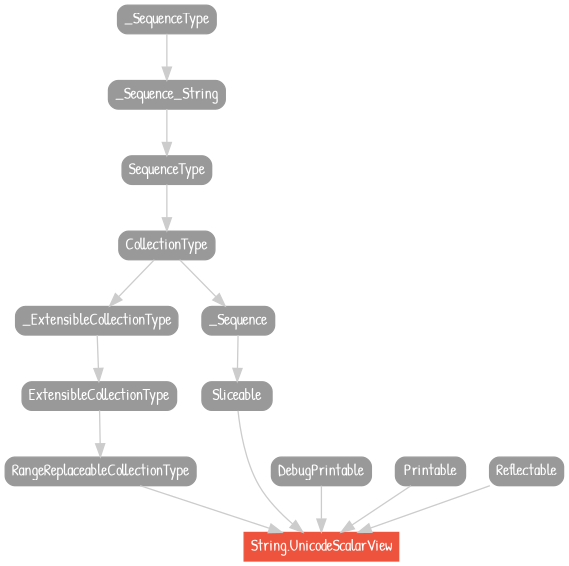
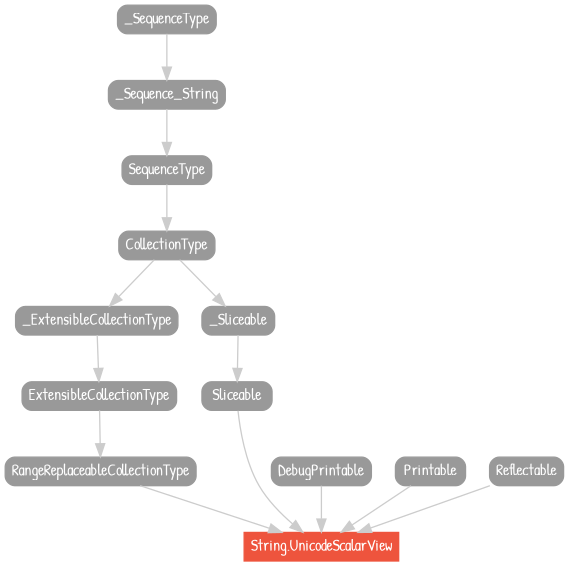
(238, 321) -> (238, 321)
